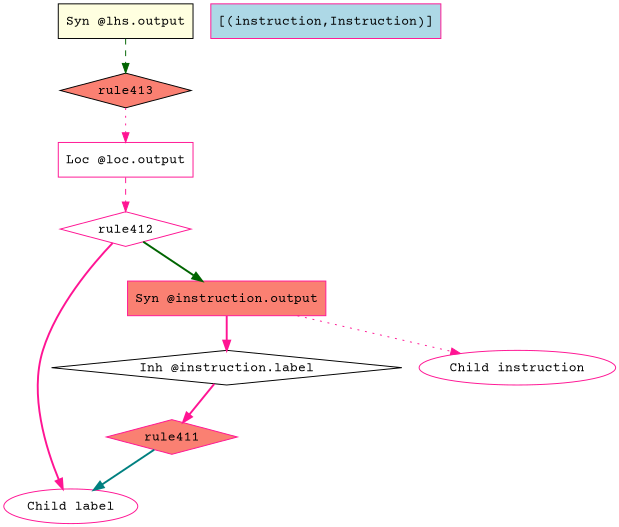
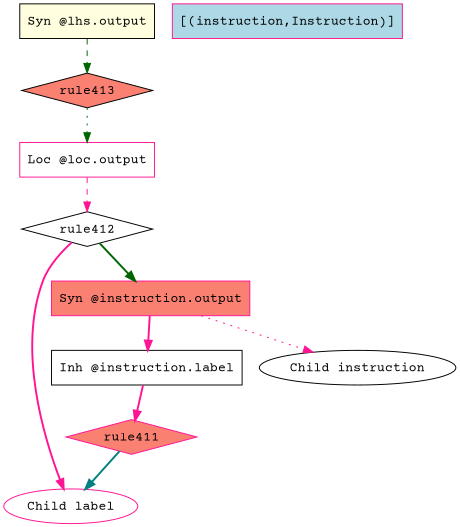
(126, 120) -> (87, 120)
(126, 229) -> (87, 229)
(227, 368) -> (147, 368)
(517, 368) -> (358, 368)
